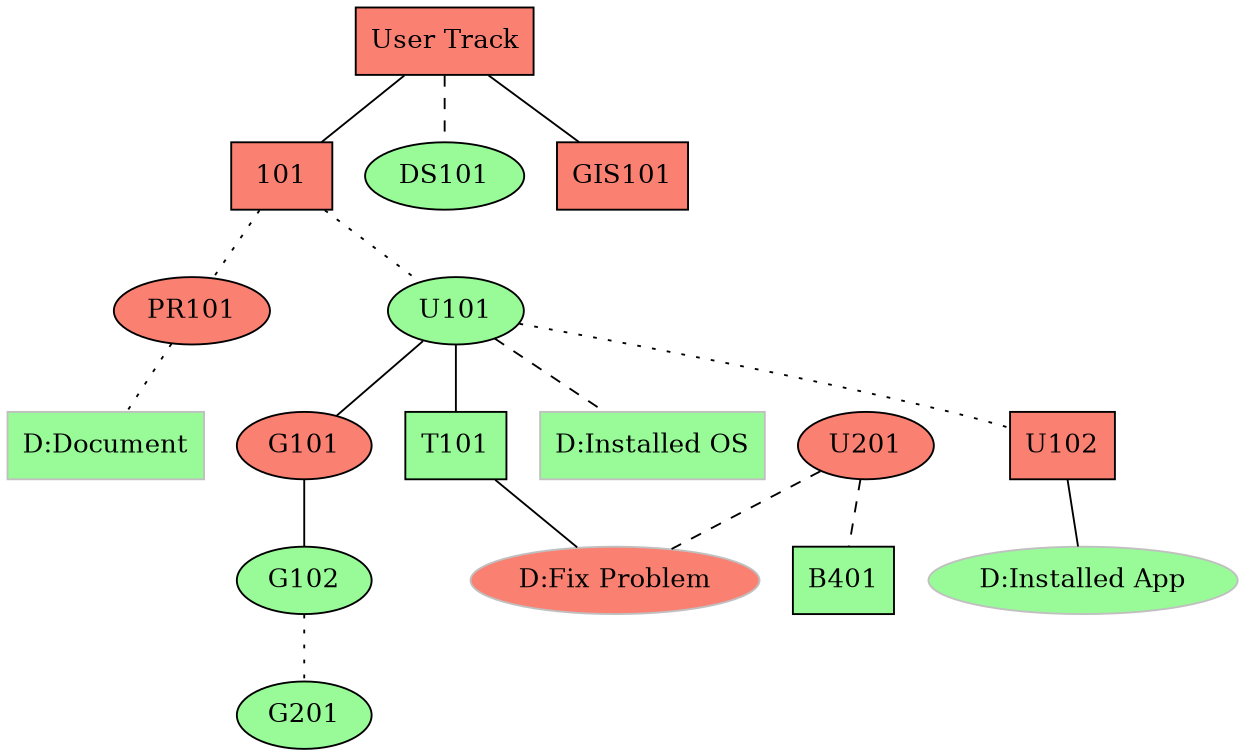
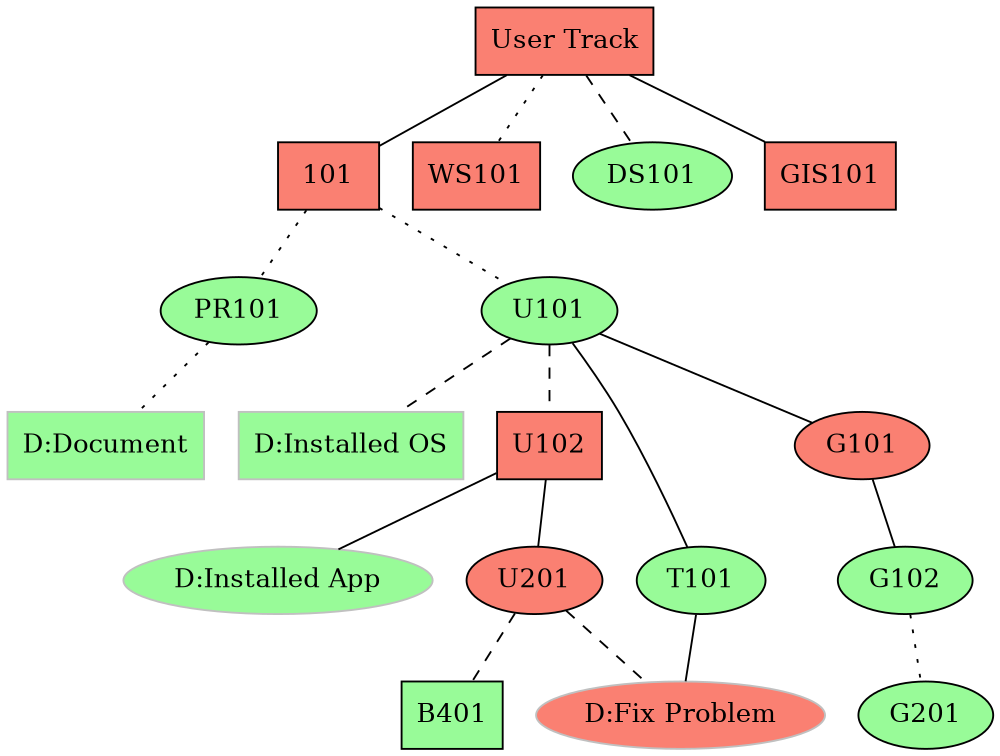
none -> (476, 176)
(192, 311) -> (239, 311)
(766, 371) -> (549, 378)
(456, 446) -> (701, 580)
none -> (542, 513)
